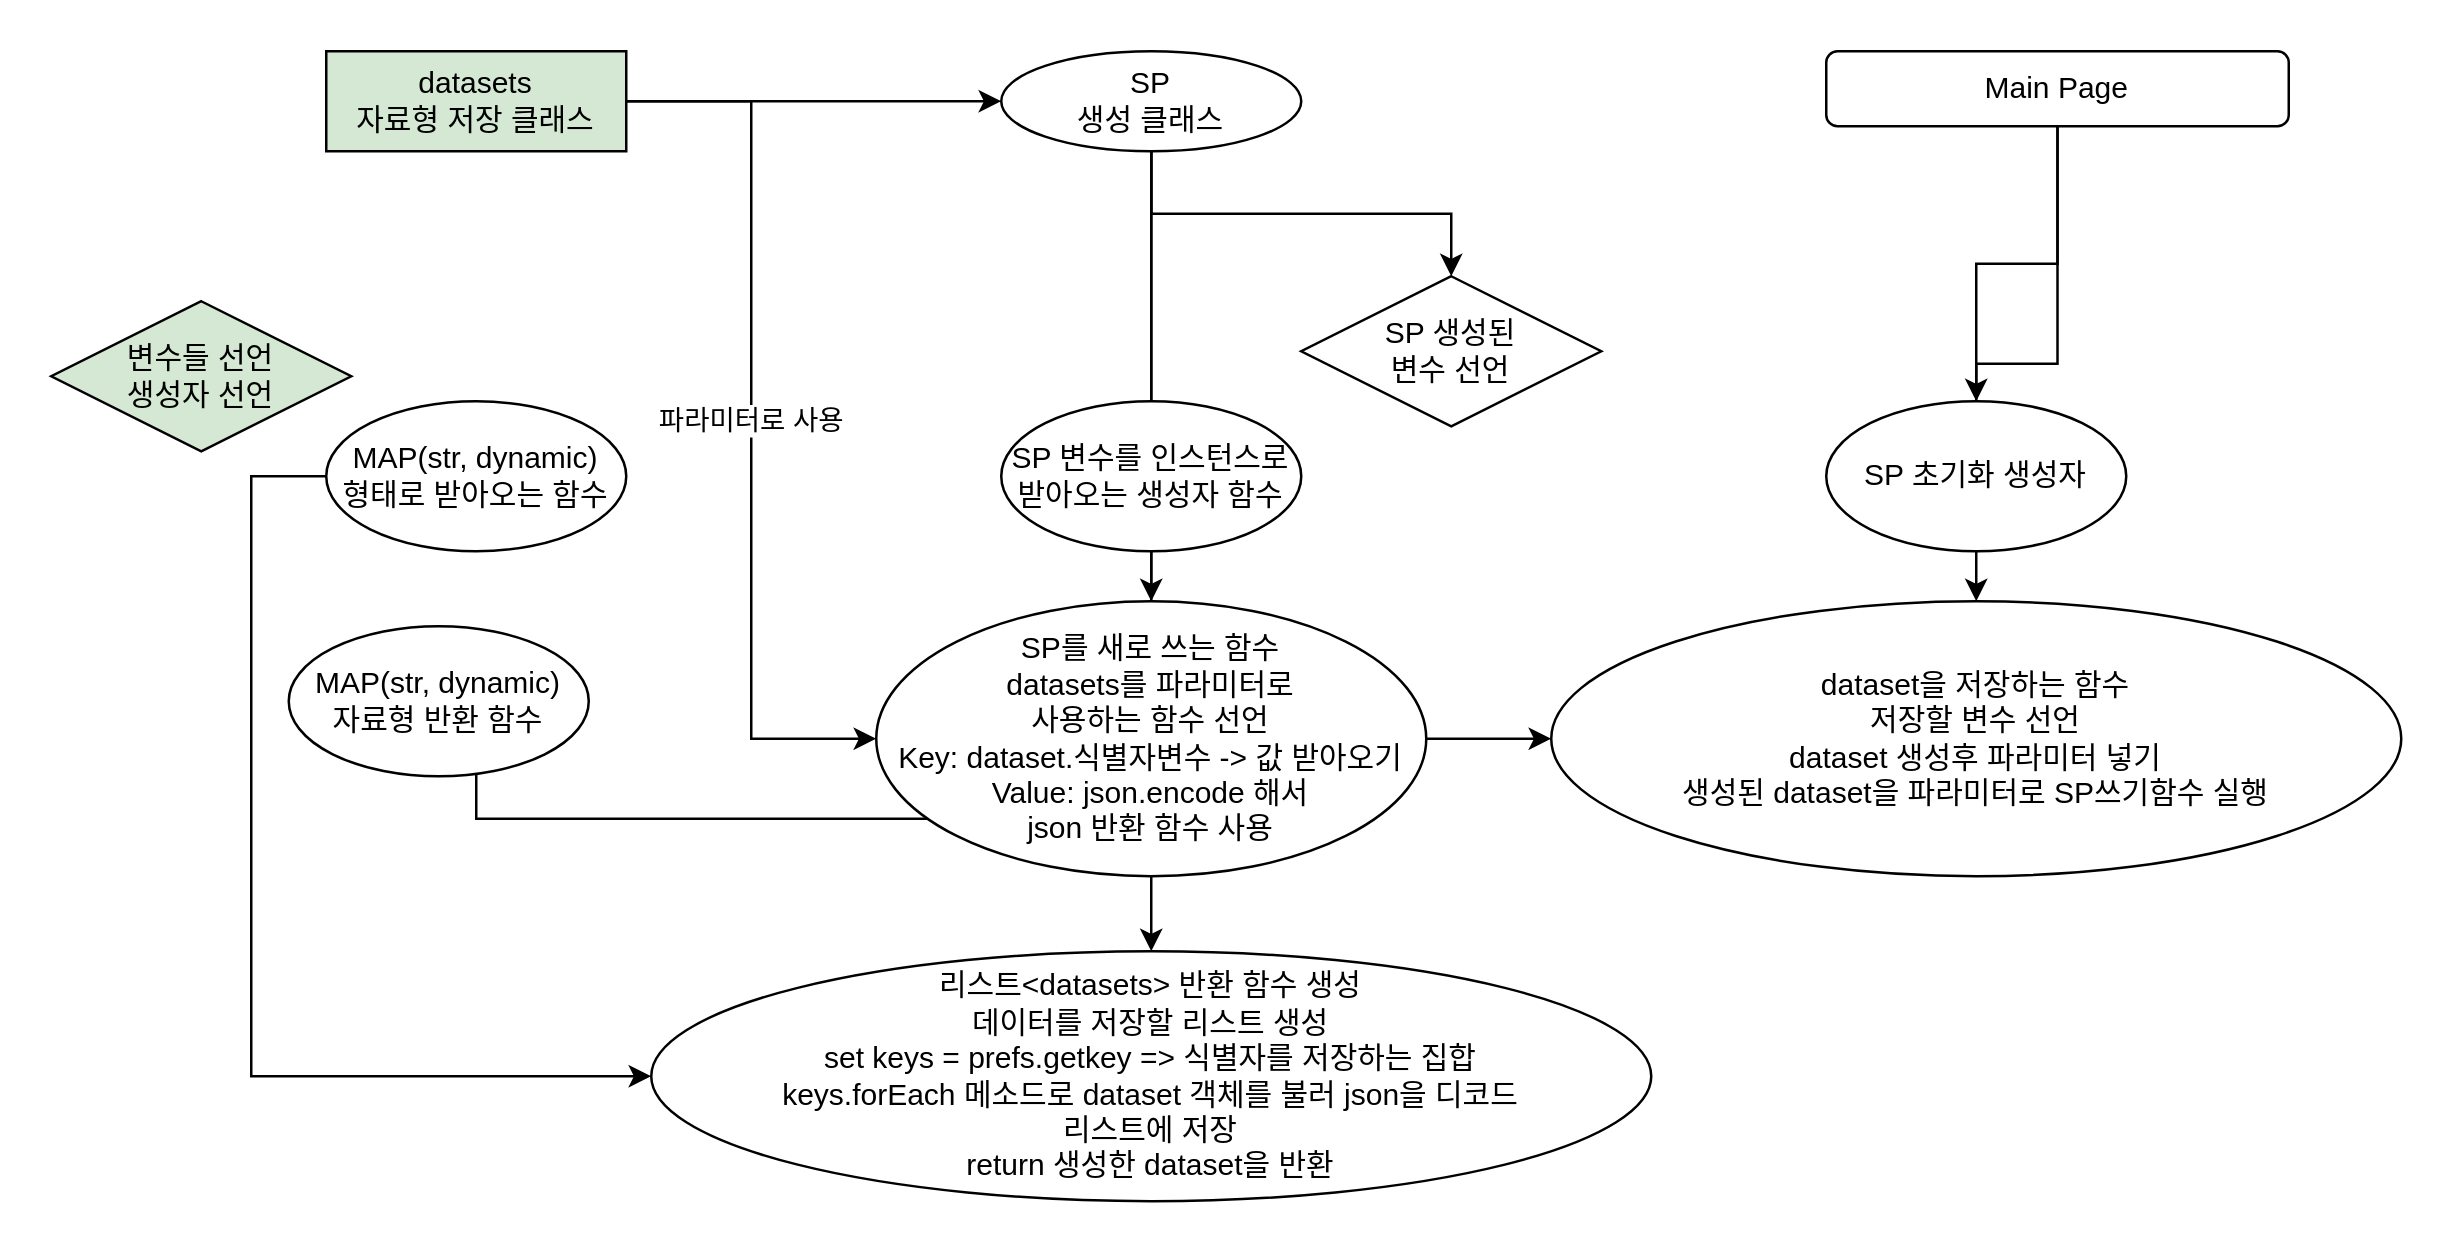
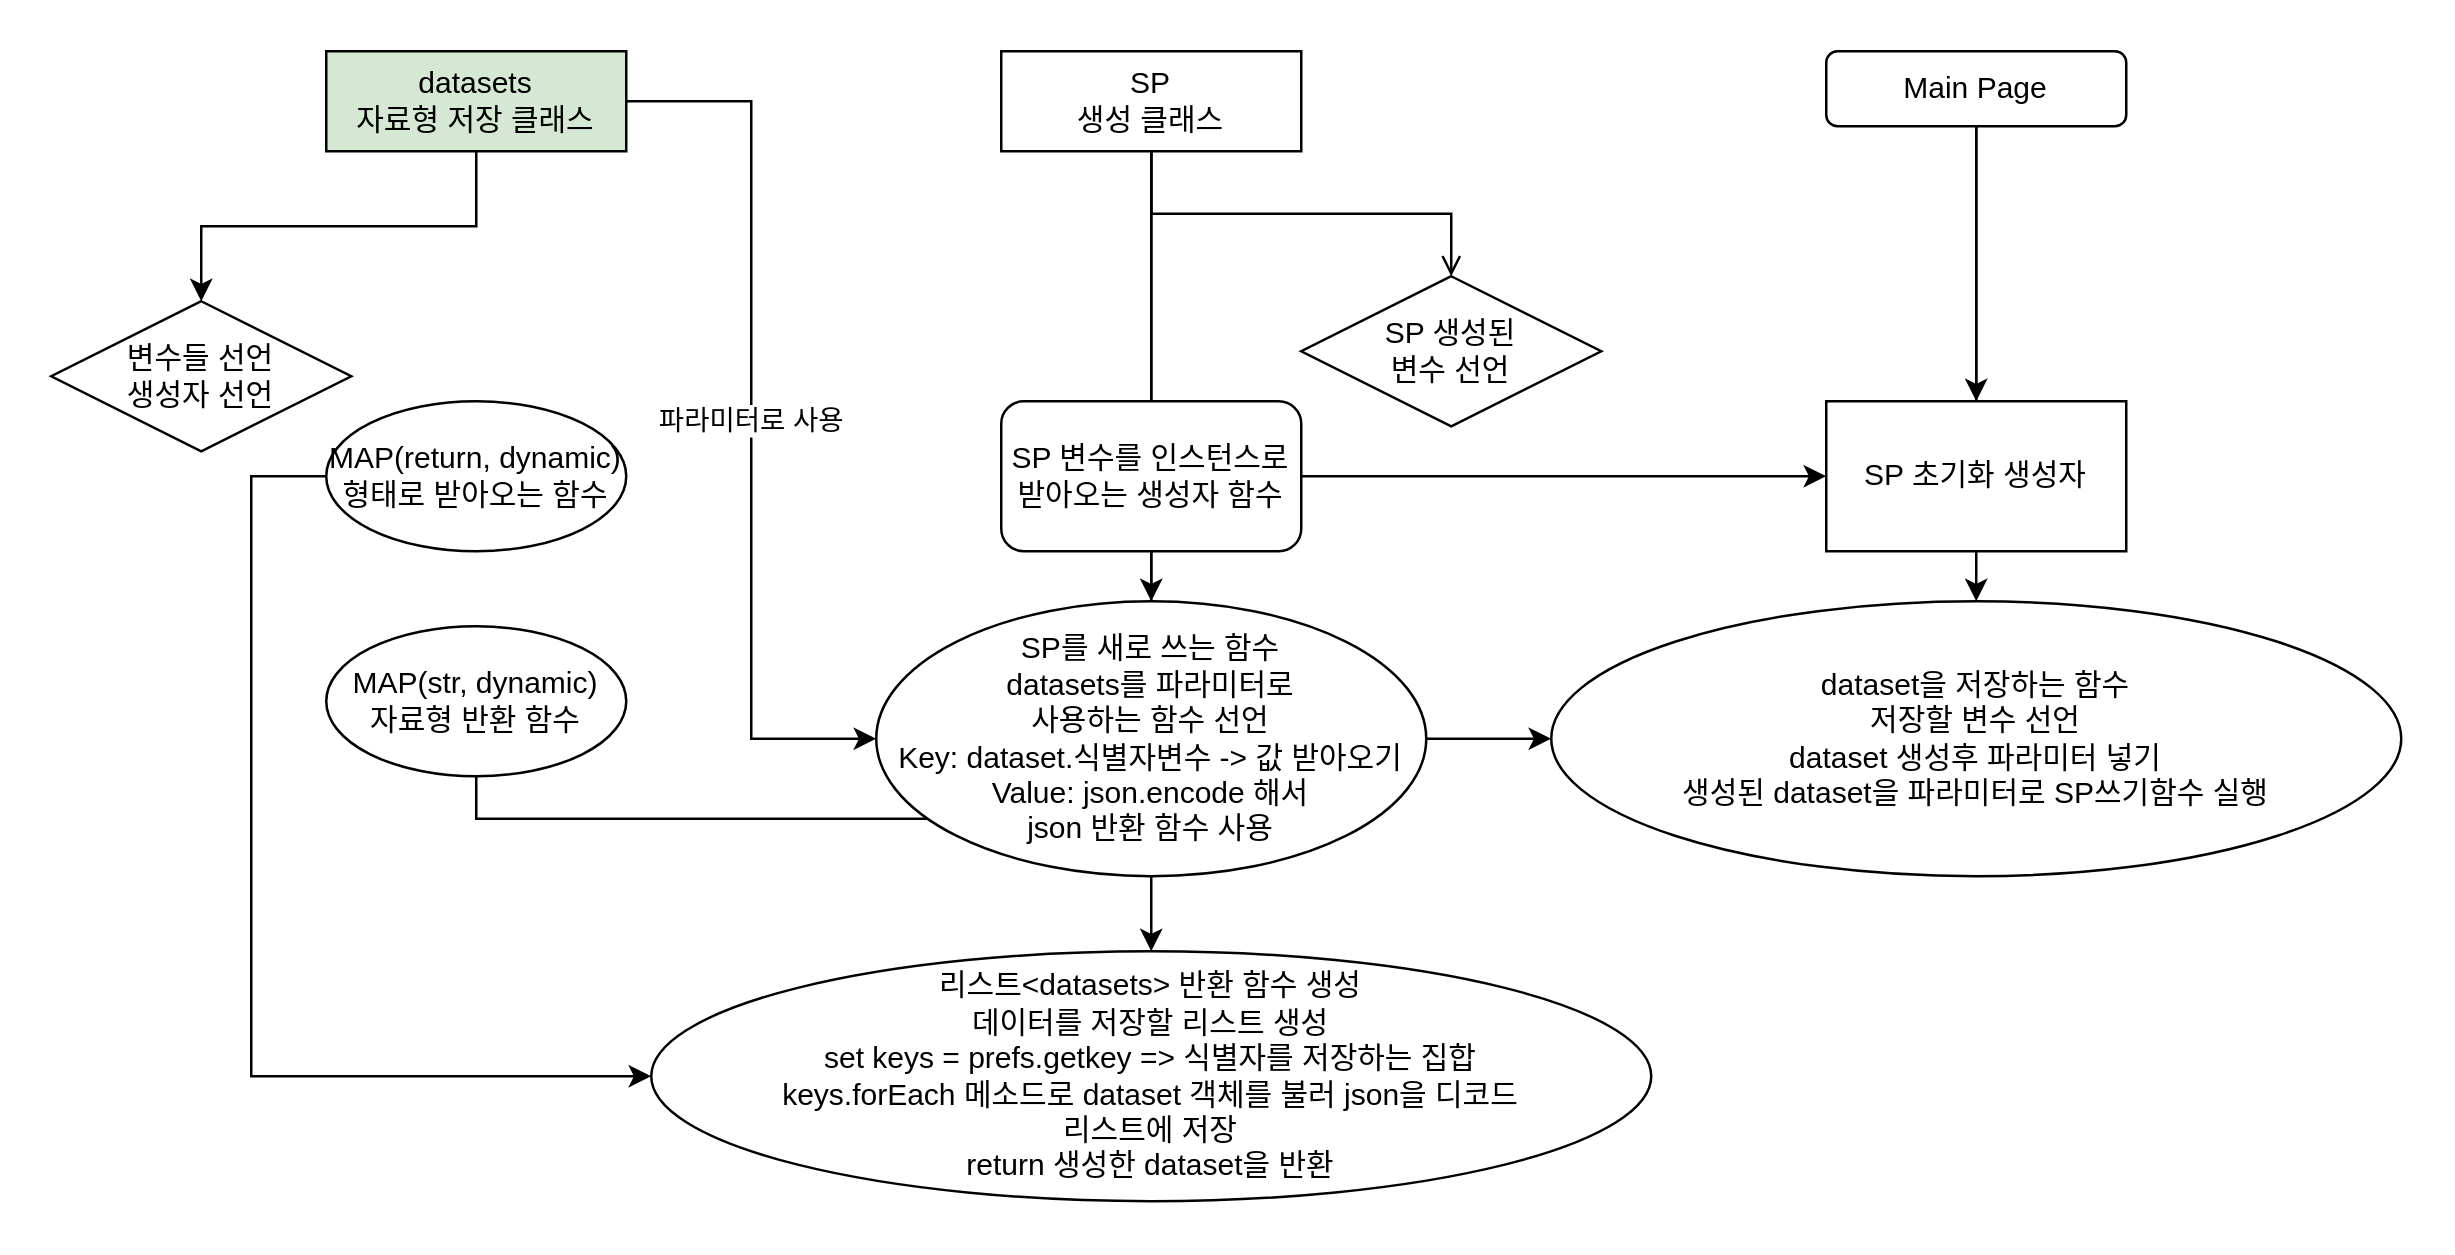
(2058, 89) -> (1976, 89)
(870, 101) -> (347, 226)
(1151, 101) -> (1151, 101)
(1451, 258) -> (1451, 262)
(201, 376) -> (201, 376)
(476, 476) -> (476, 476)
(1151, 476) -> (1151, 476)
none -> (1555, 476)
(1976, 476) -> (1976, 476)
(439, 701) -> (476, 701)
